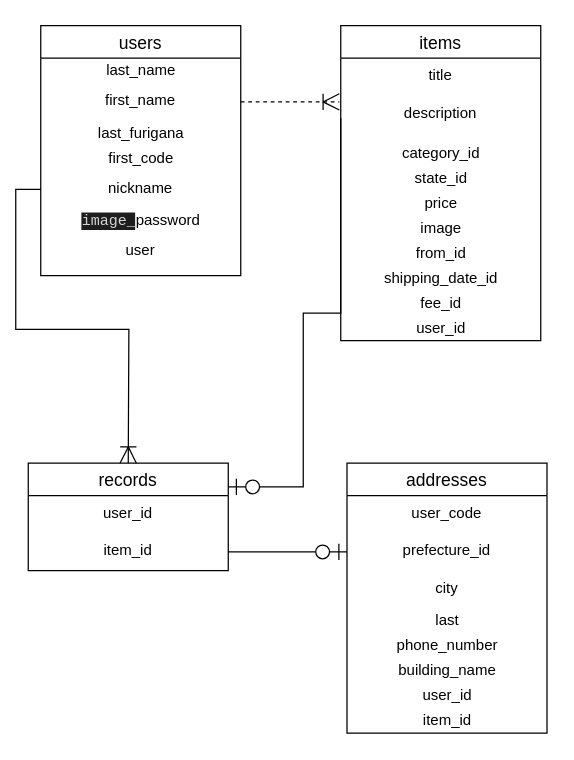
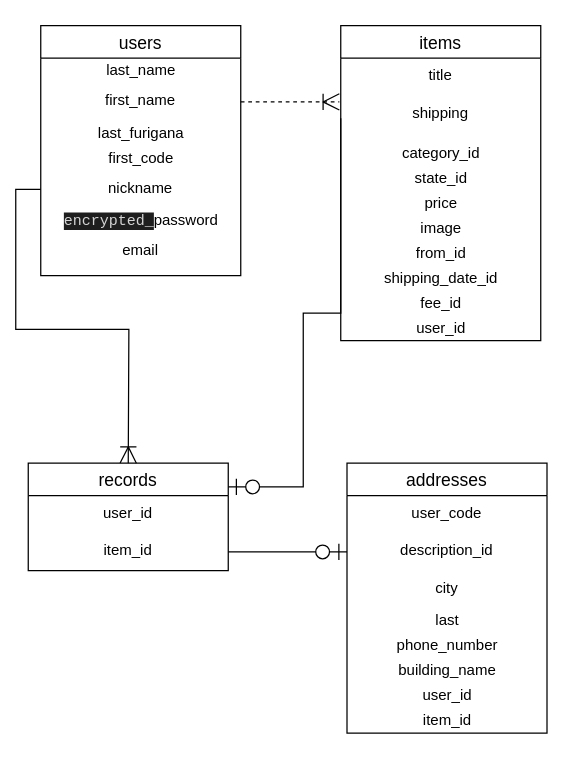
(440, 113) -> (440, 113)
(141, 221) -> (141, 221)
(140, 250) -> (140, 250)
(446, 550) -> (446, 550)
